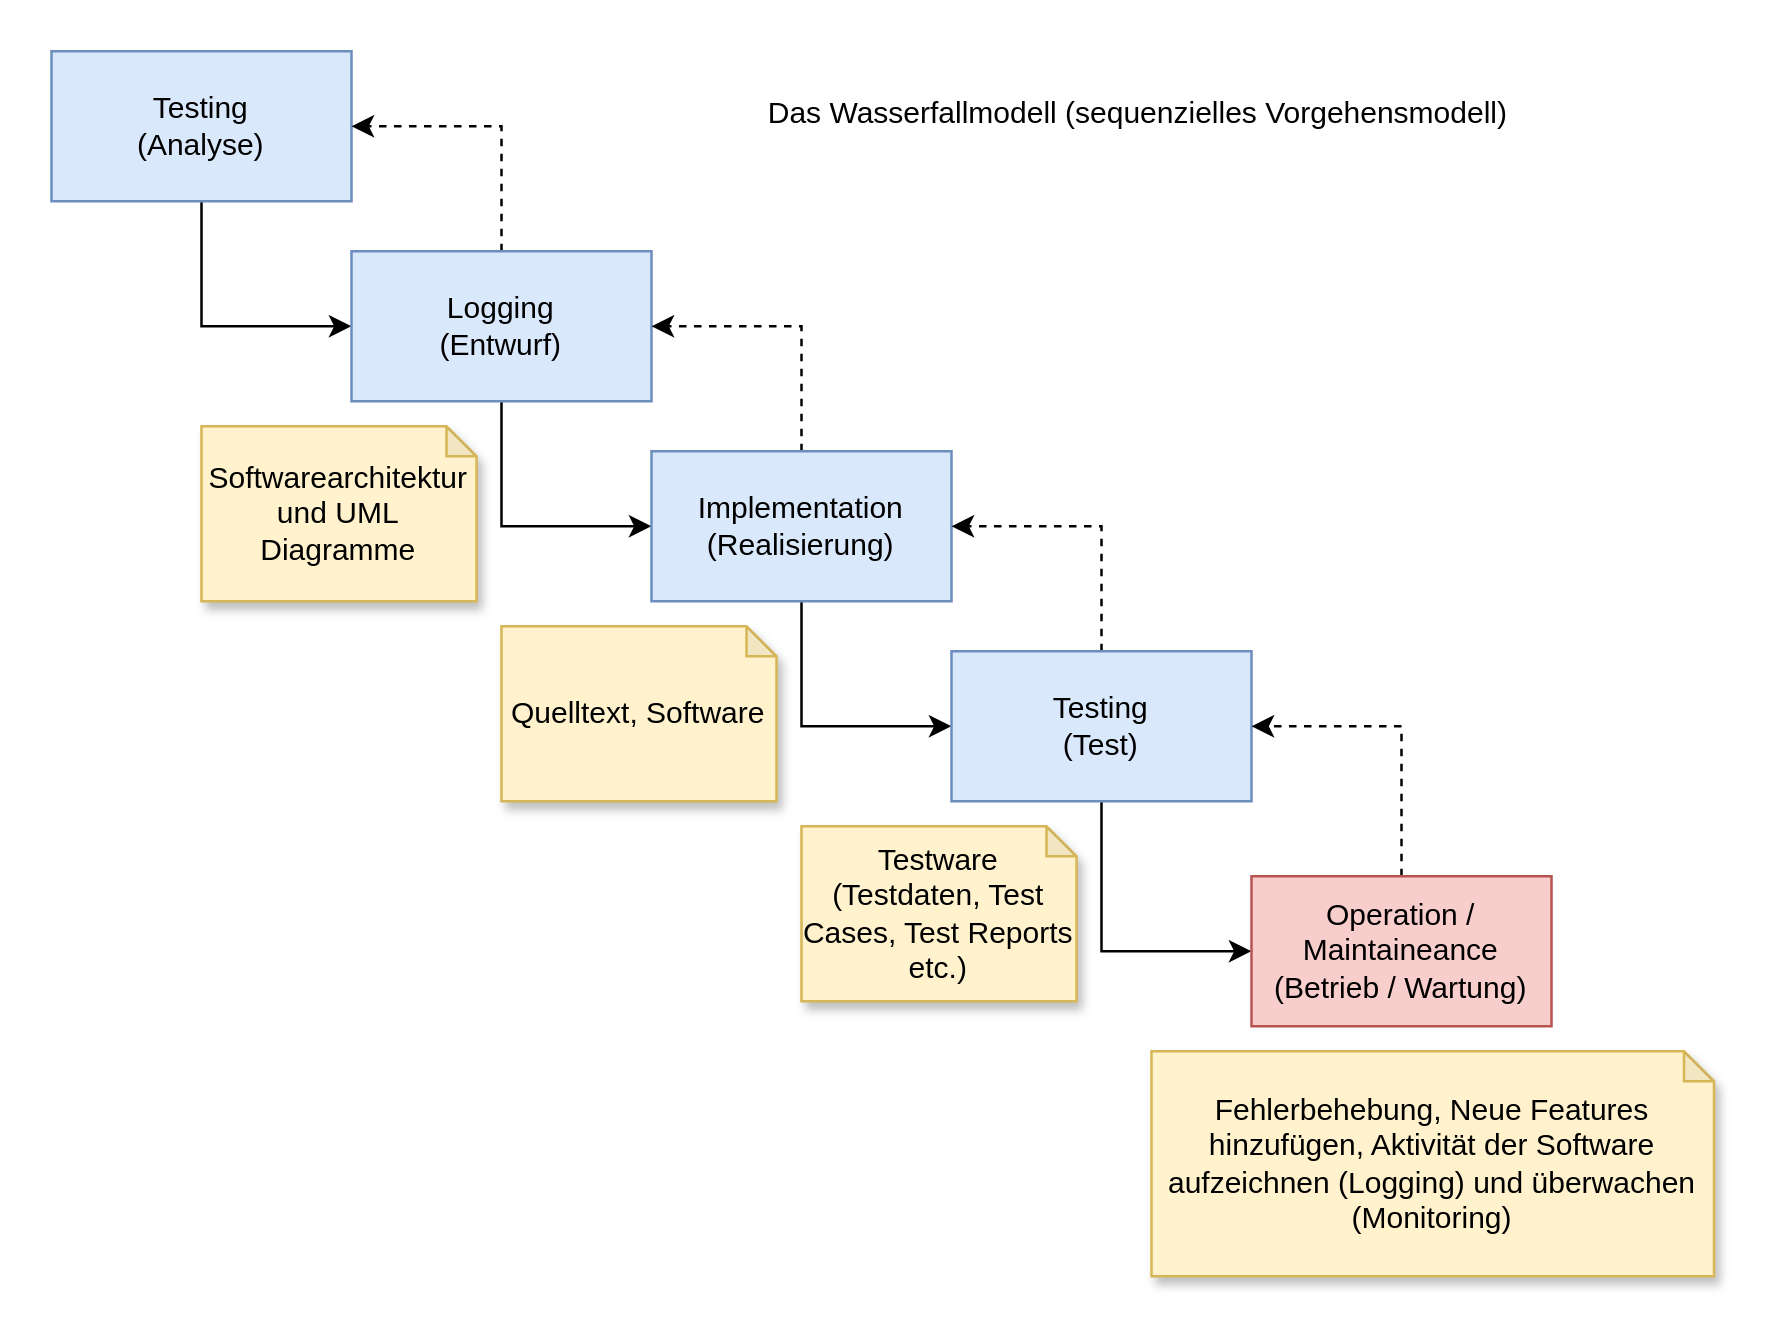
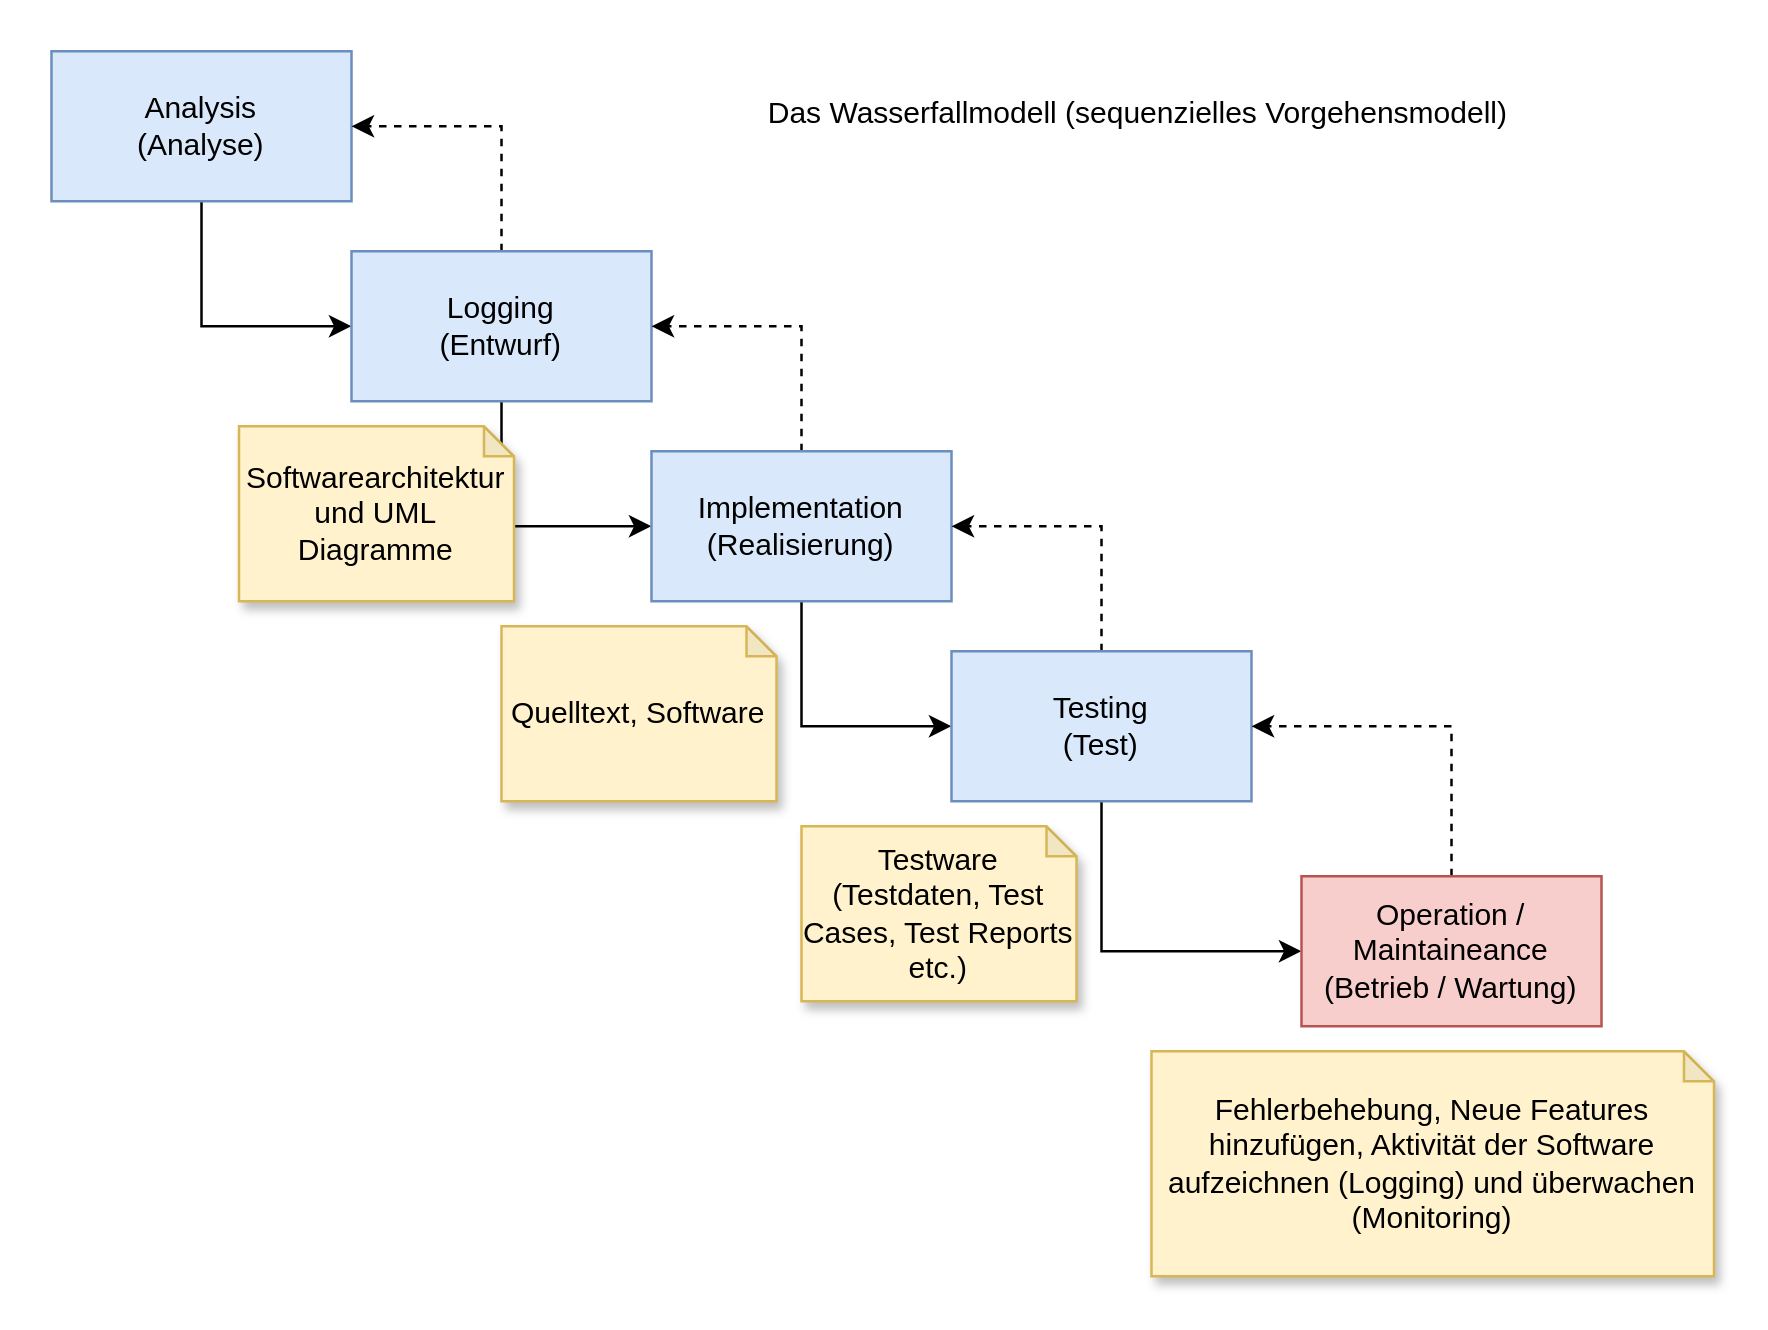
(201, 126) -> (201, 126)
(339, 514) -> (376, 514)
(1401, 951) -> (1451, 951)
